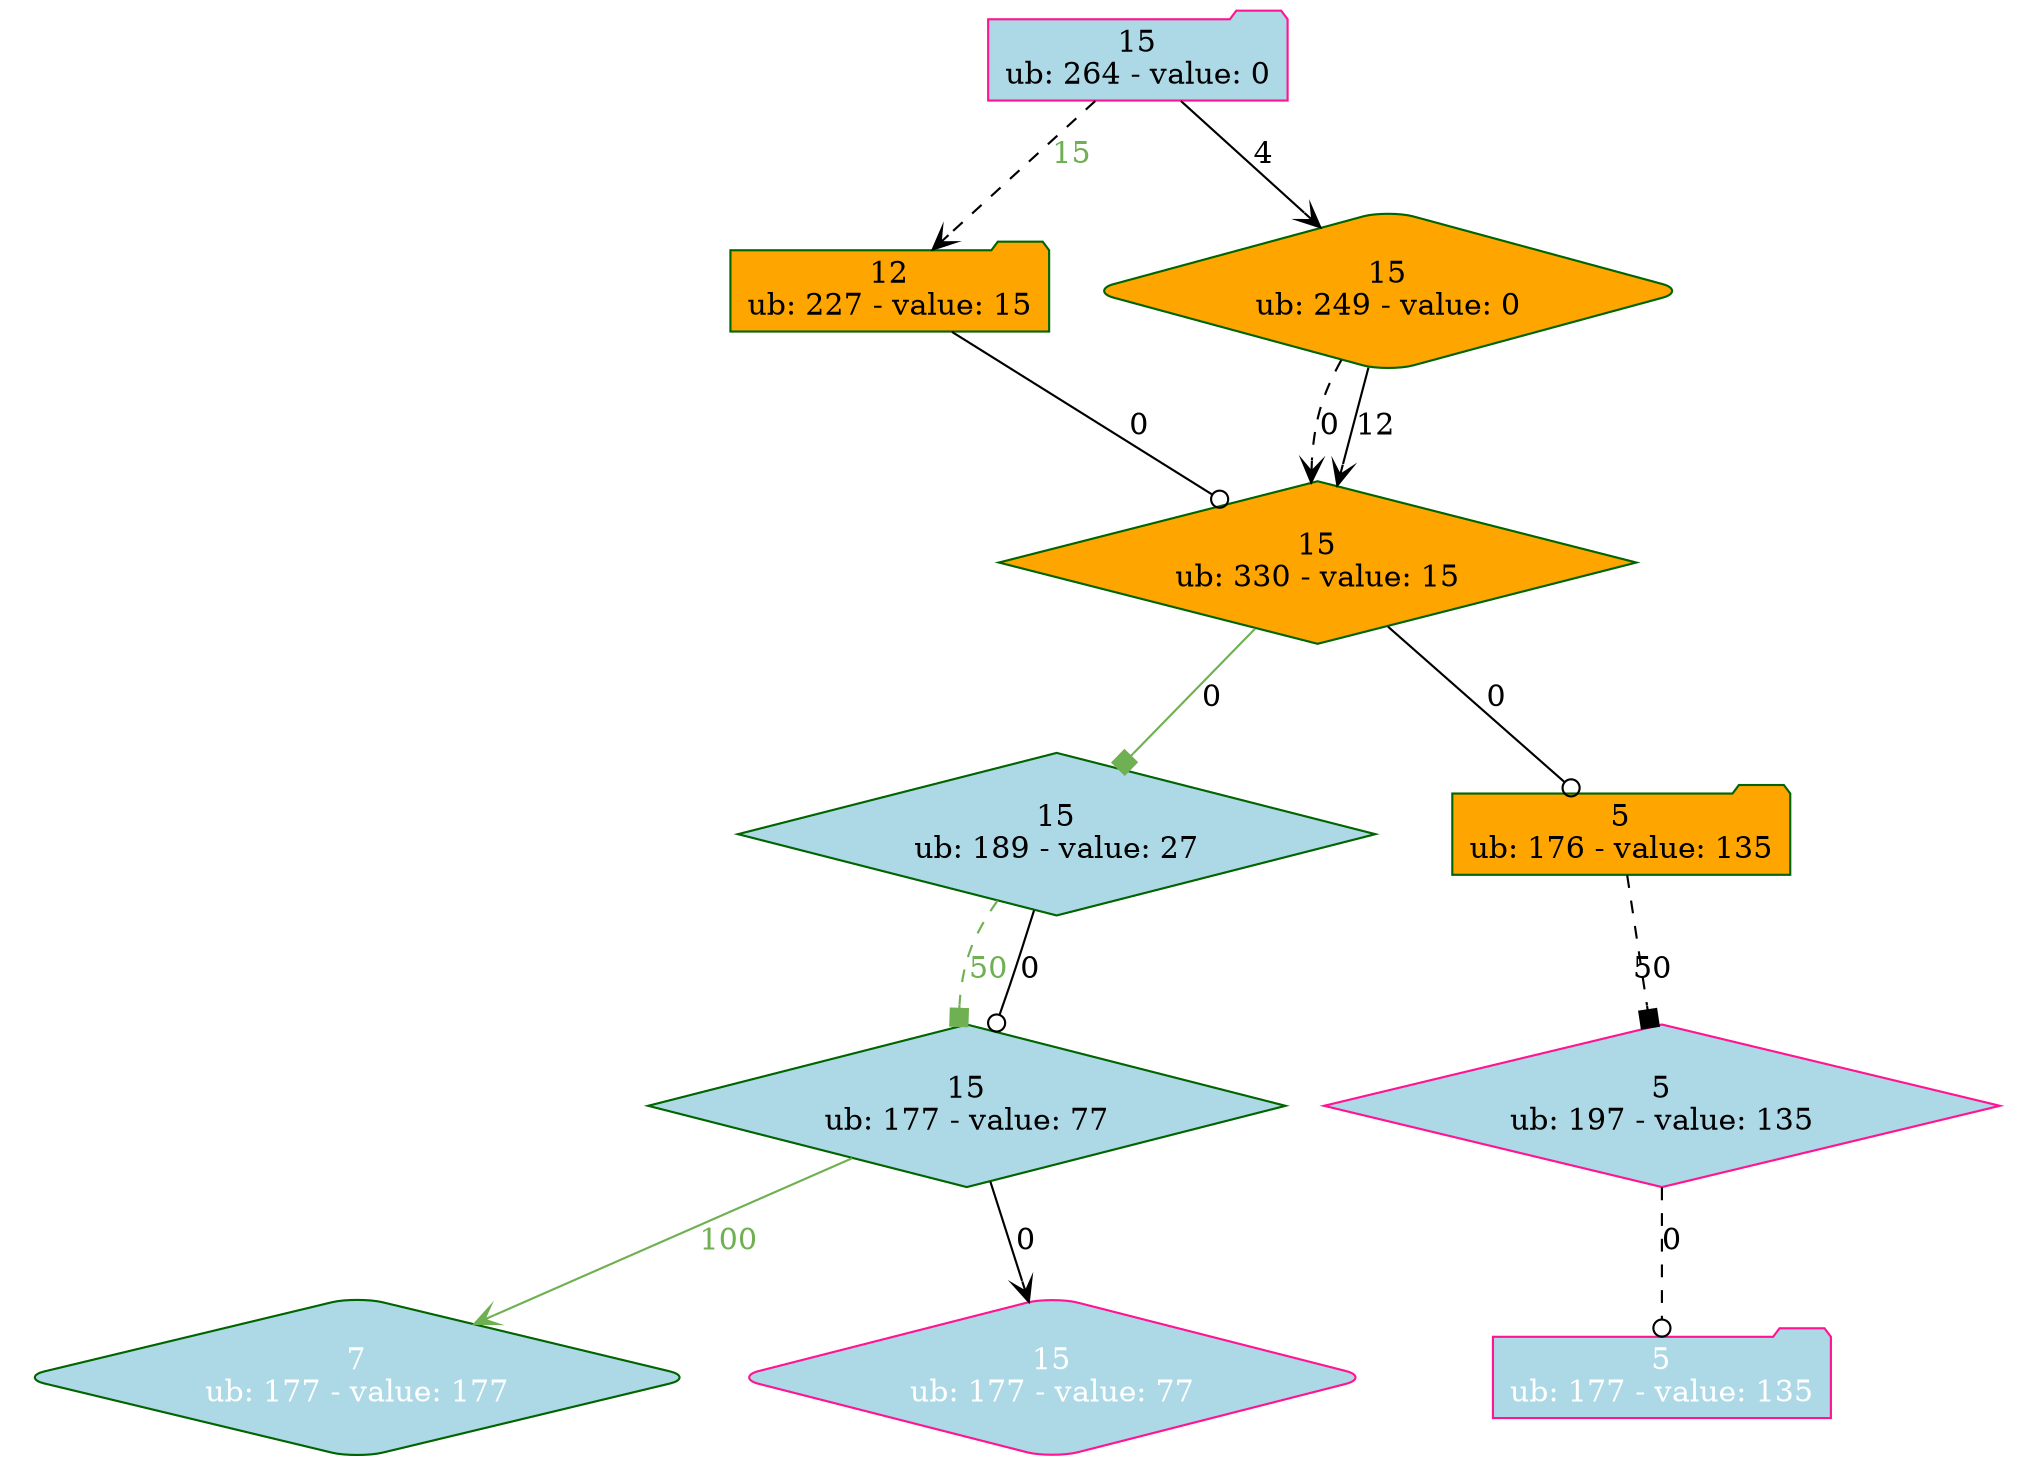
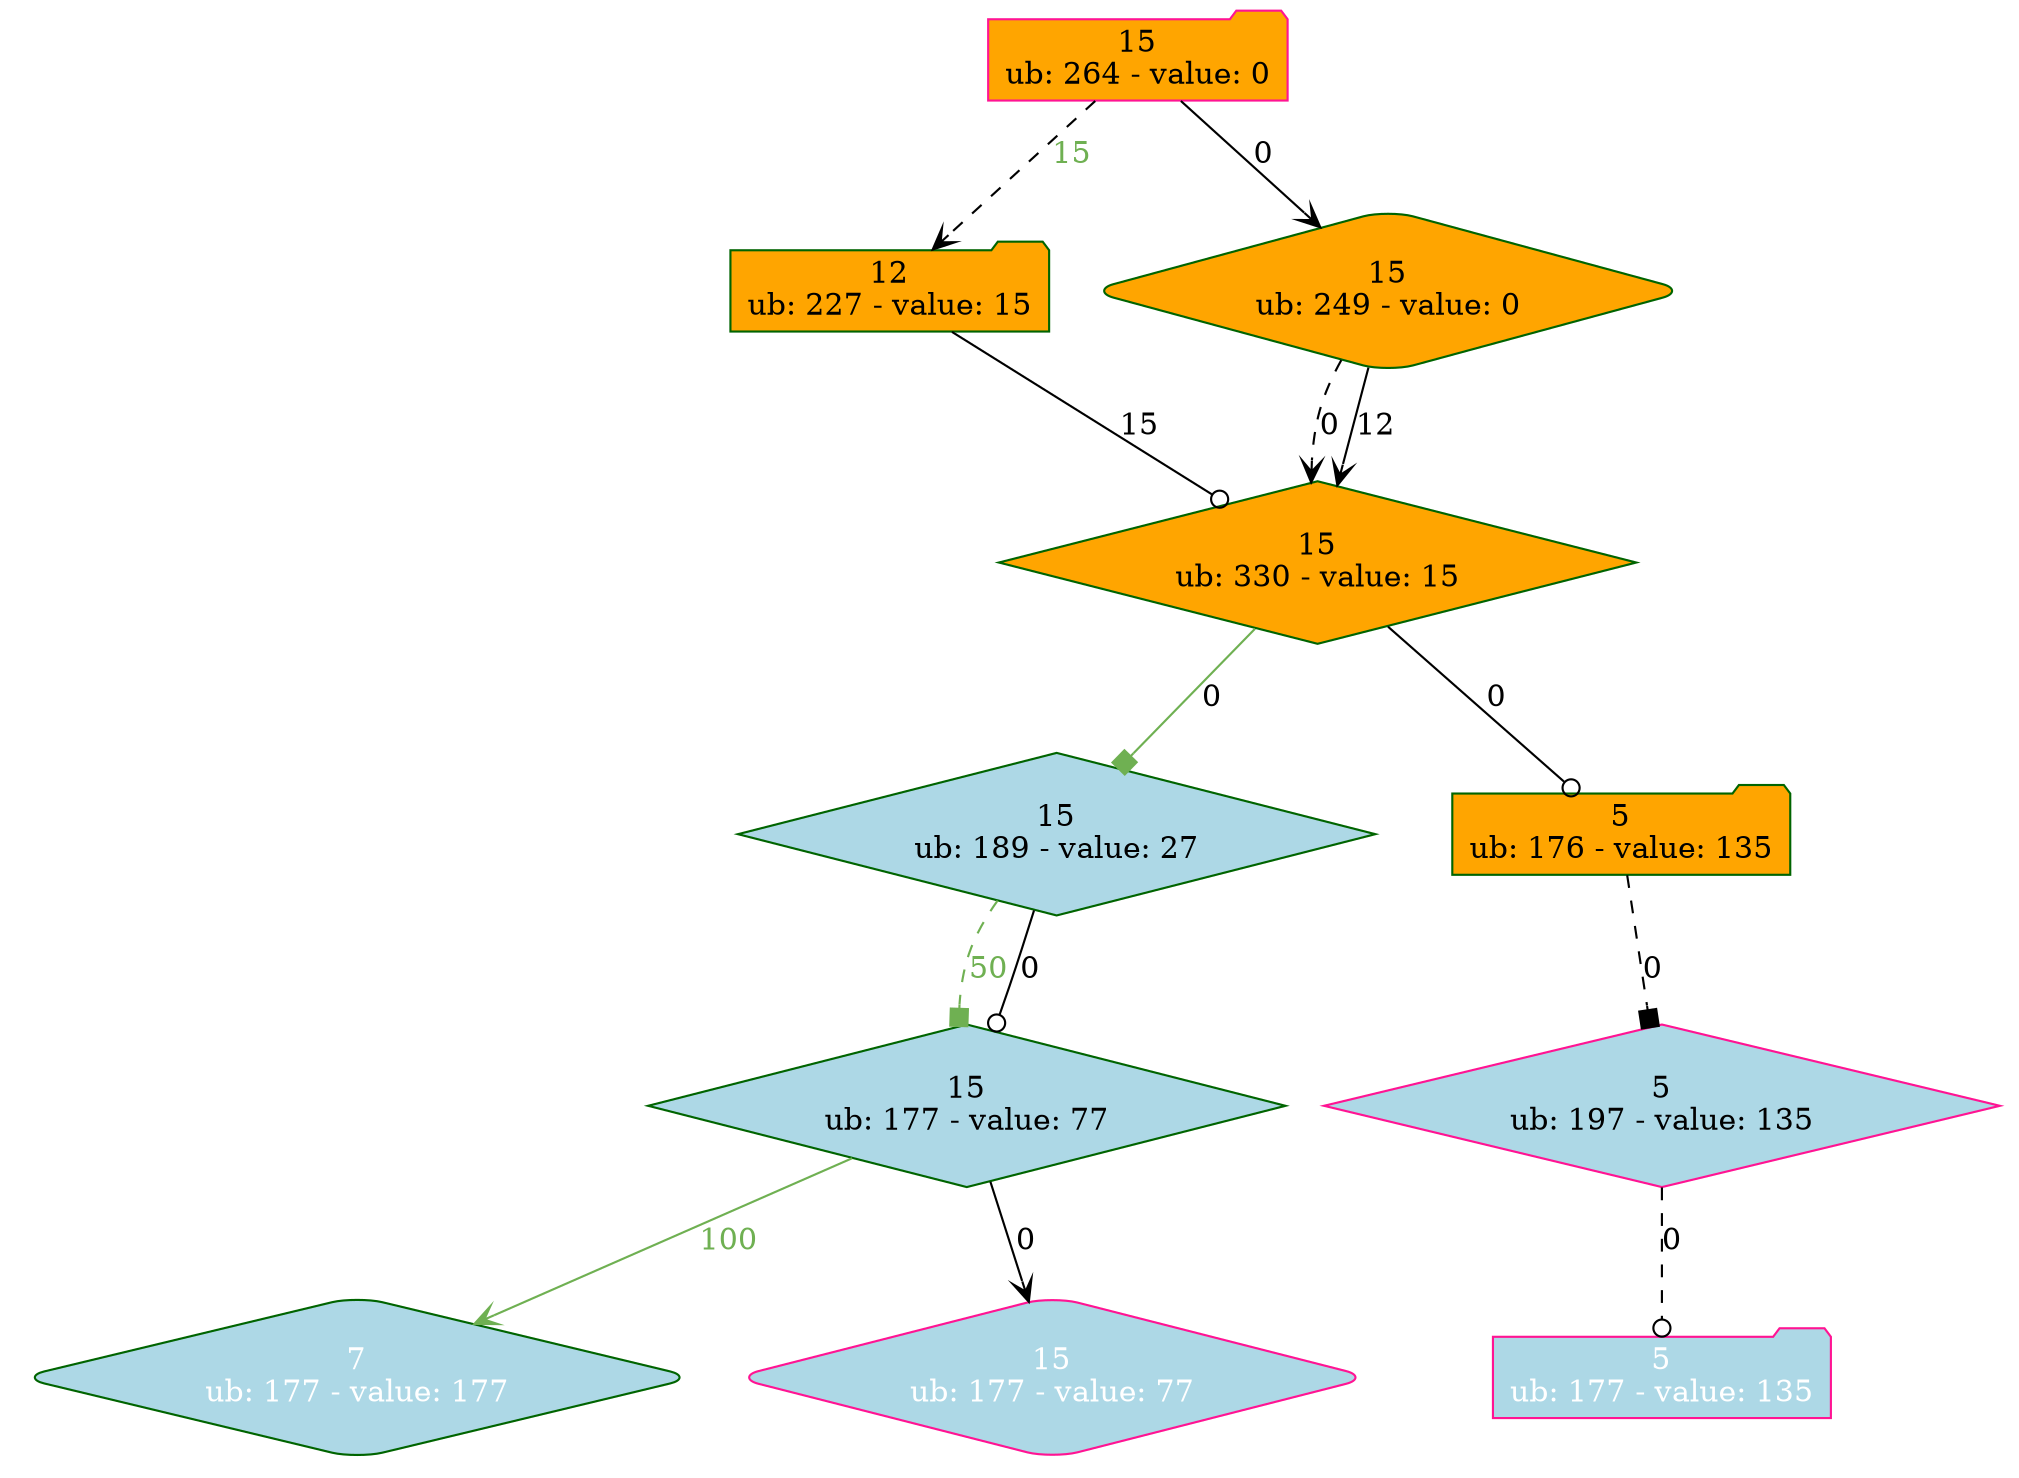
(1138, 60) -> (1138, 60)
(1264, 155) -> (1264, 155)
(1140, 427) -> (1140, 427)
(1653, 970) -> (1653, 970)
